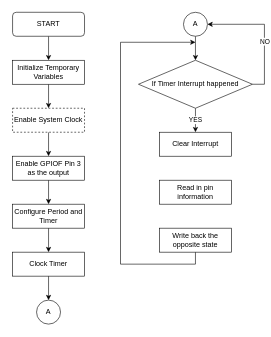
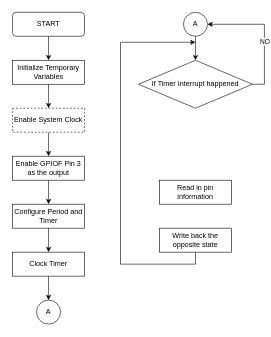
(195, 118) -> none
(195, 144) -> none
